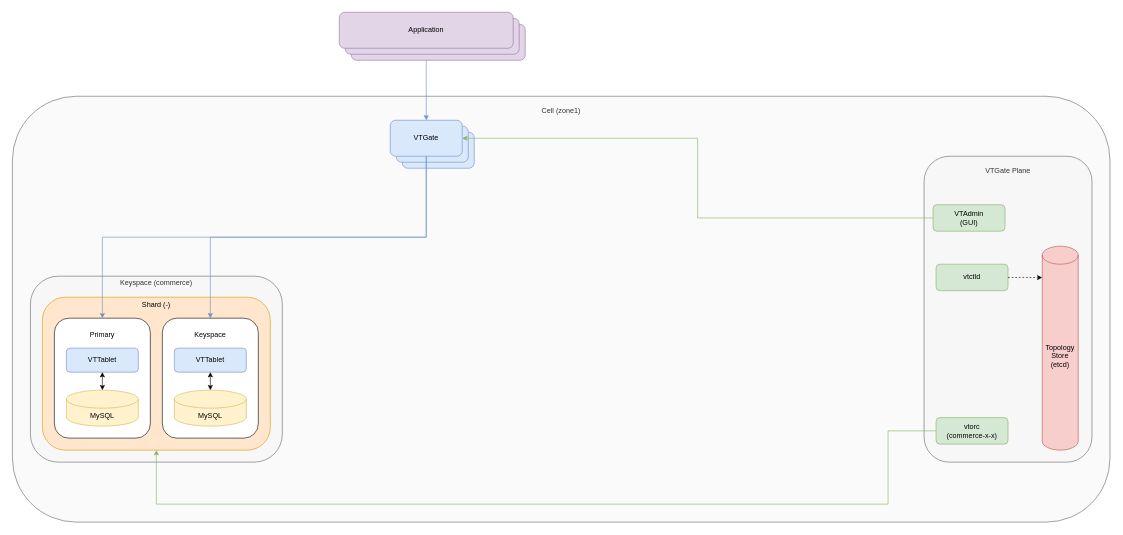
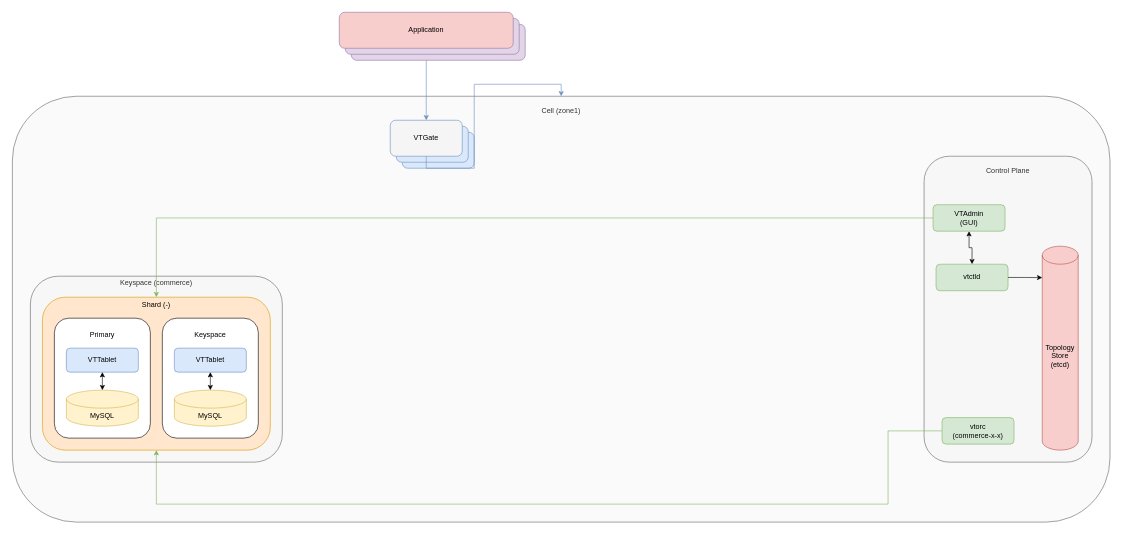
(426, 30) -> (426, 30)
(426, 138) -> (426, 138)
(698, 176) -> none
none -> (969, 245)
none -> (156, 254)
(1022, 278) -> (1022, 278)
(102, 305) -> none
(1008, 309) -> (1008, 309)
(210, 312) -> (561, 86)
(972, 431) -> (978, 431)
